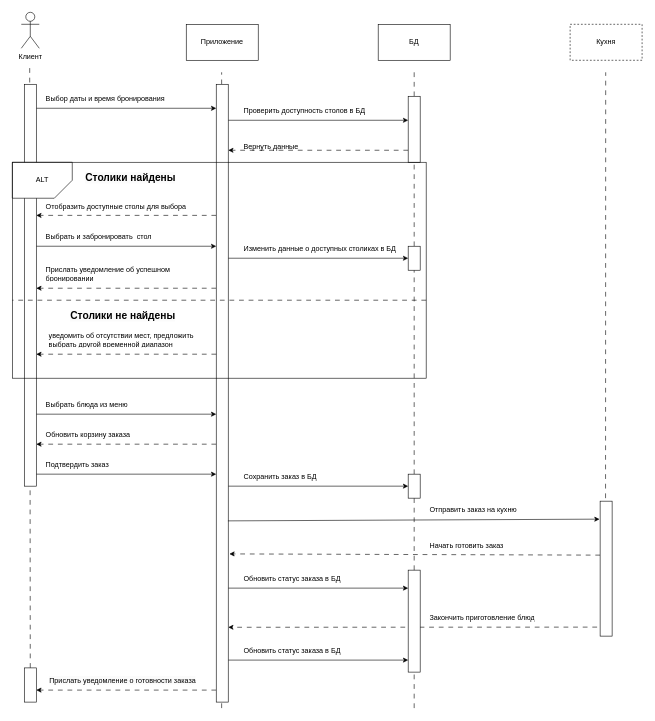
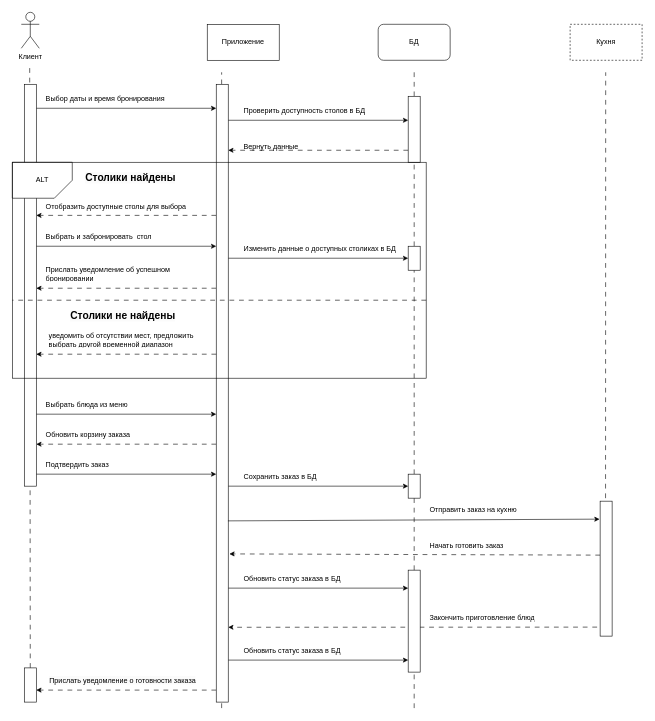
(222, 42) -> (243, 42)
(414, 42) -> (414, 42)
